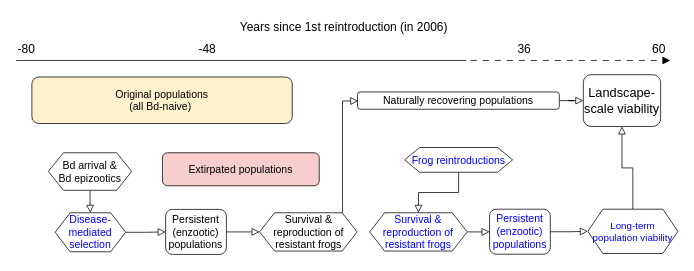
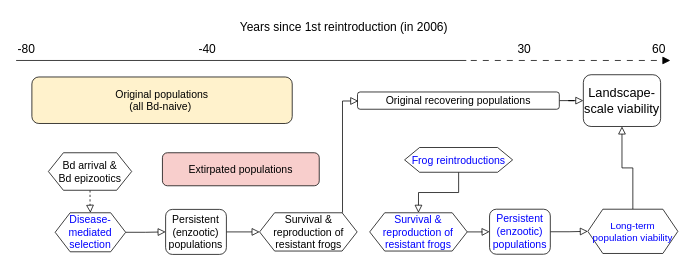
(207, 49) -> (207, 49)
(524, 49) -> (524, 49)
(458, 101) -> (458, 101)
(90, 198) -> (90, 198)
